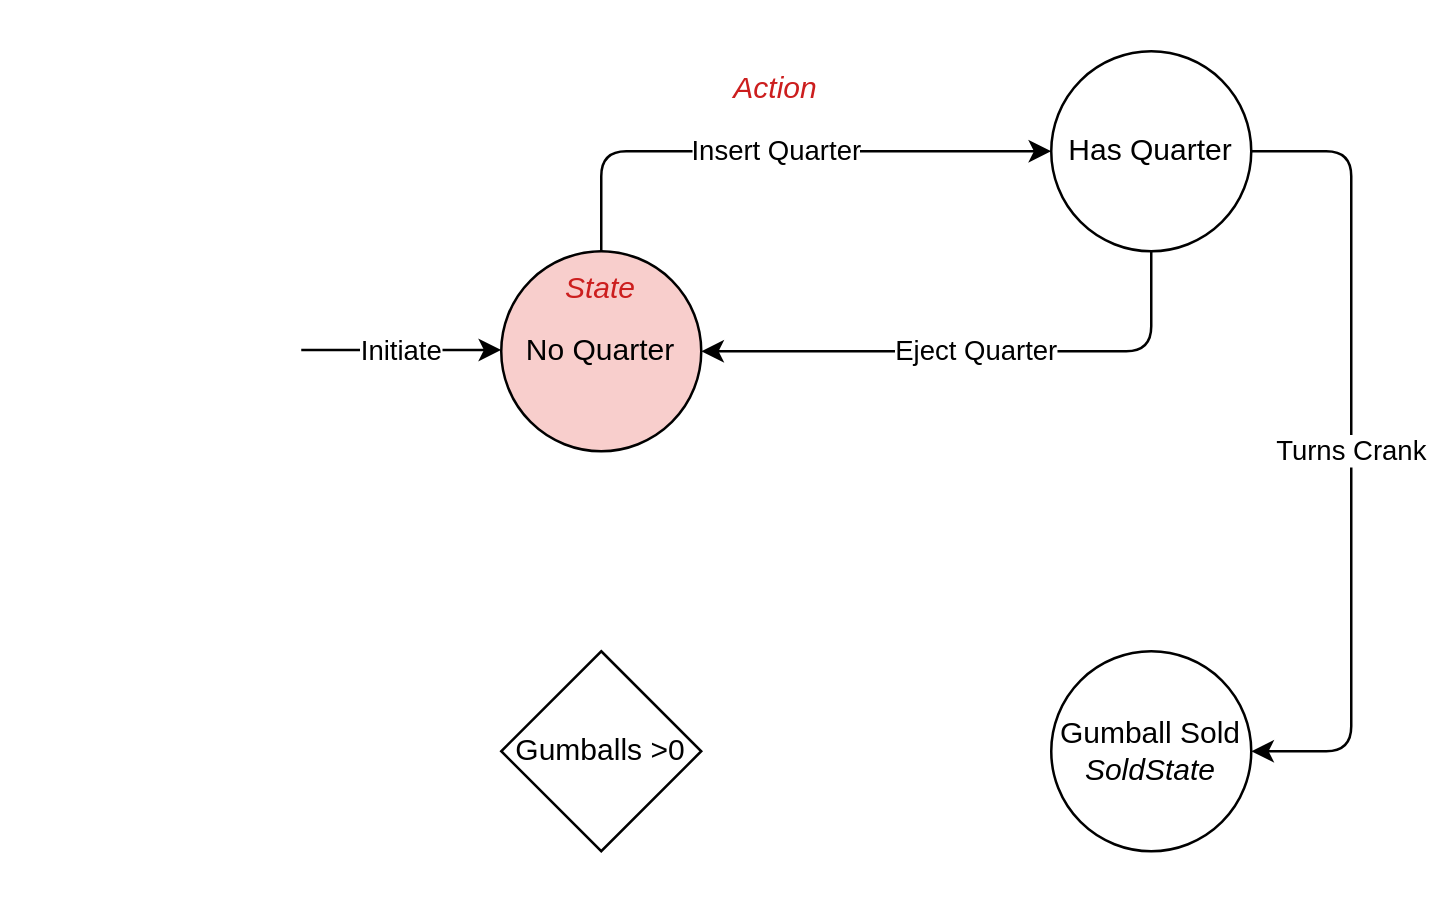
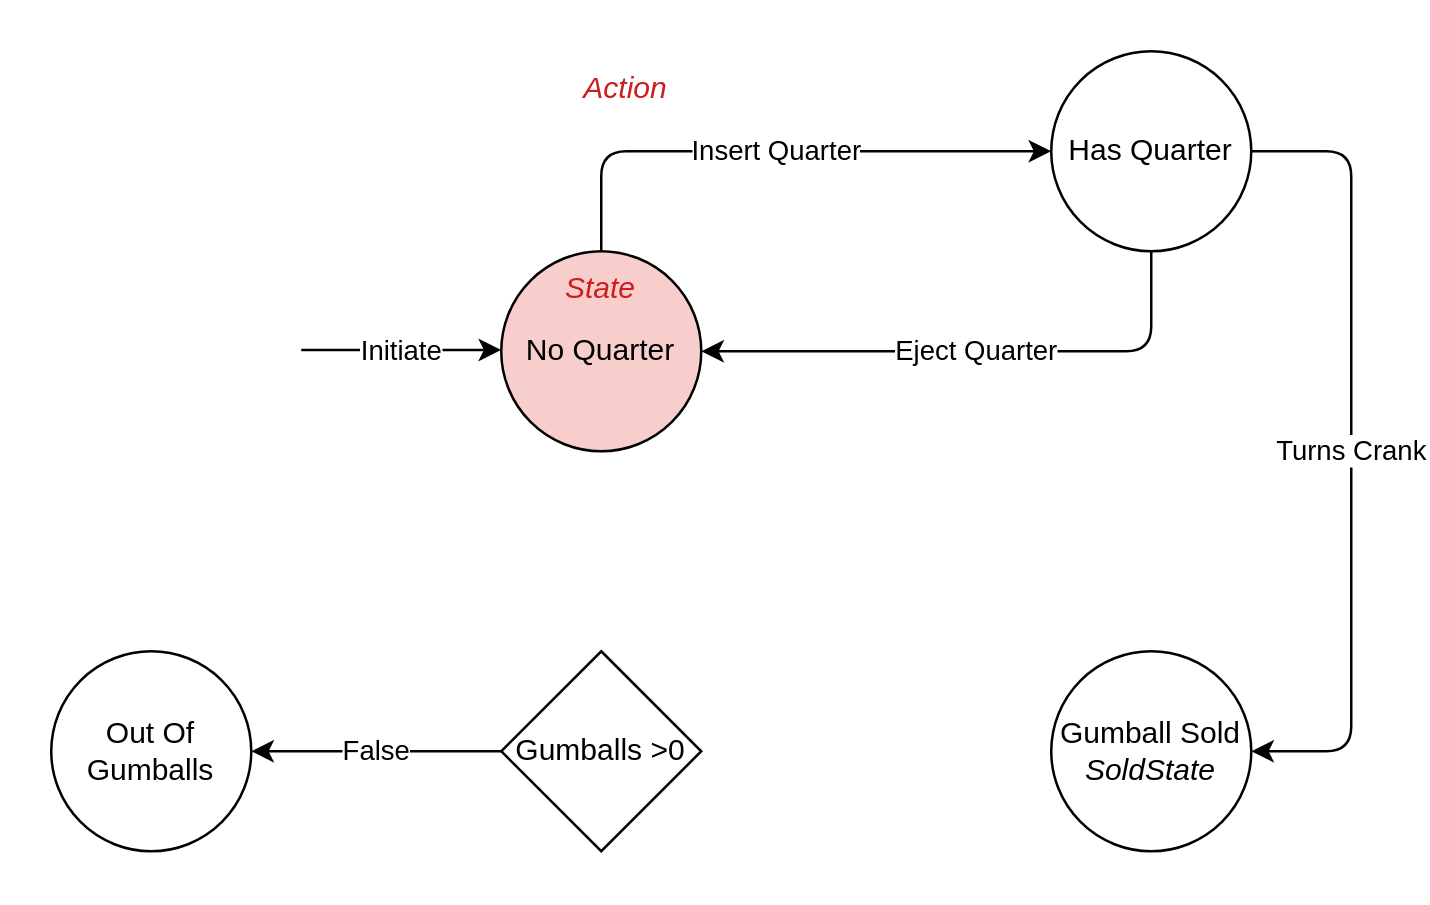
(776, 89) -> (626, 89)
none -> (151, 751)
none -> (384, 751)
